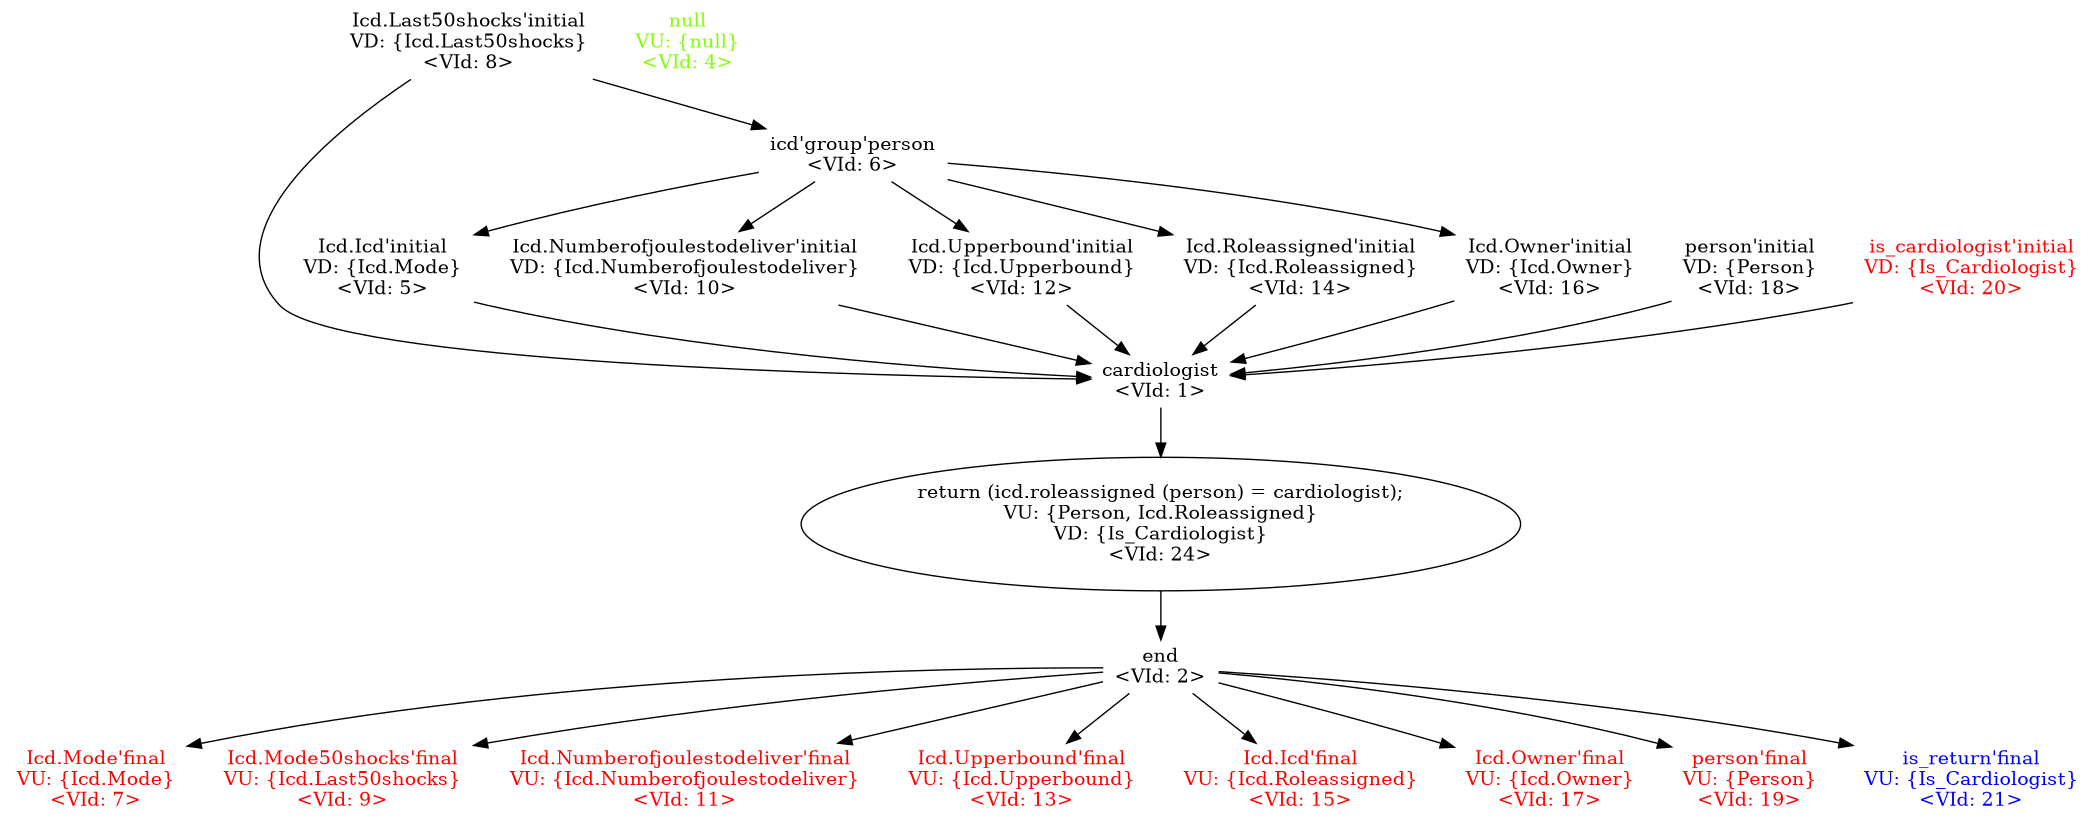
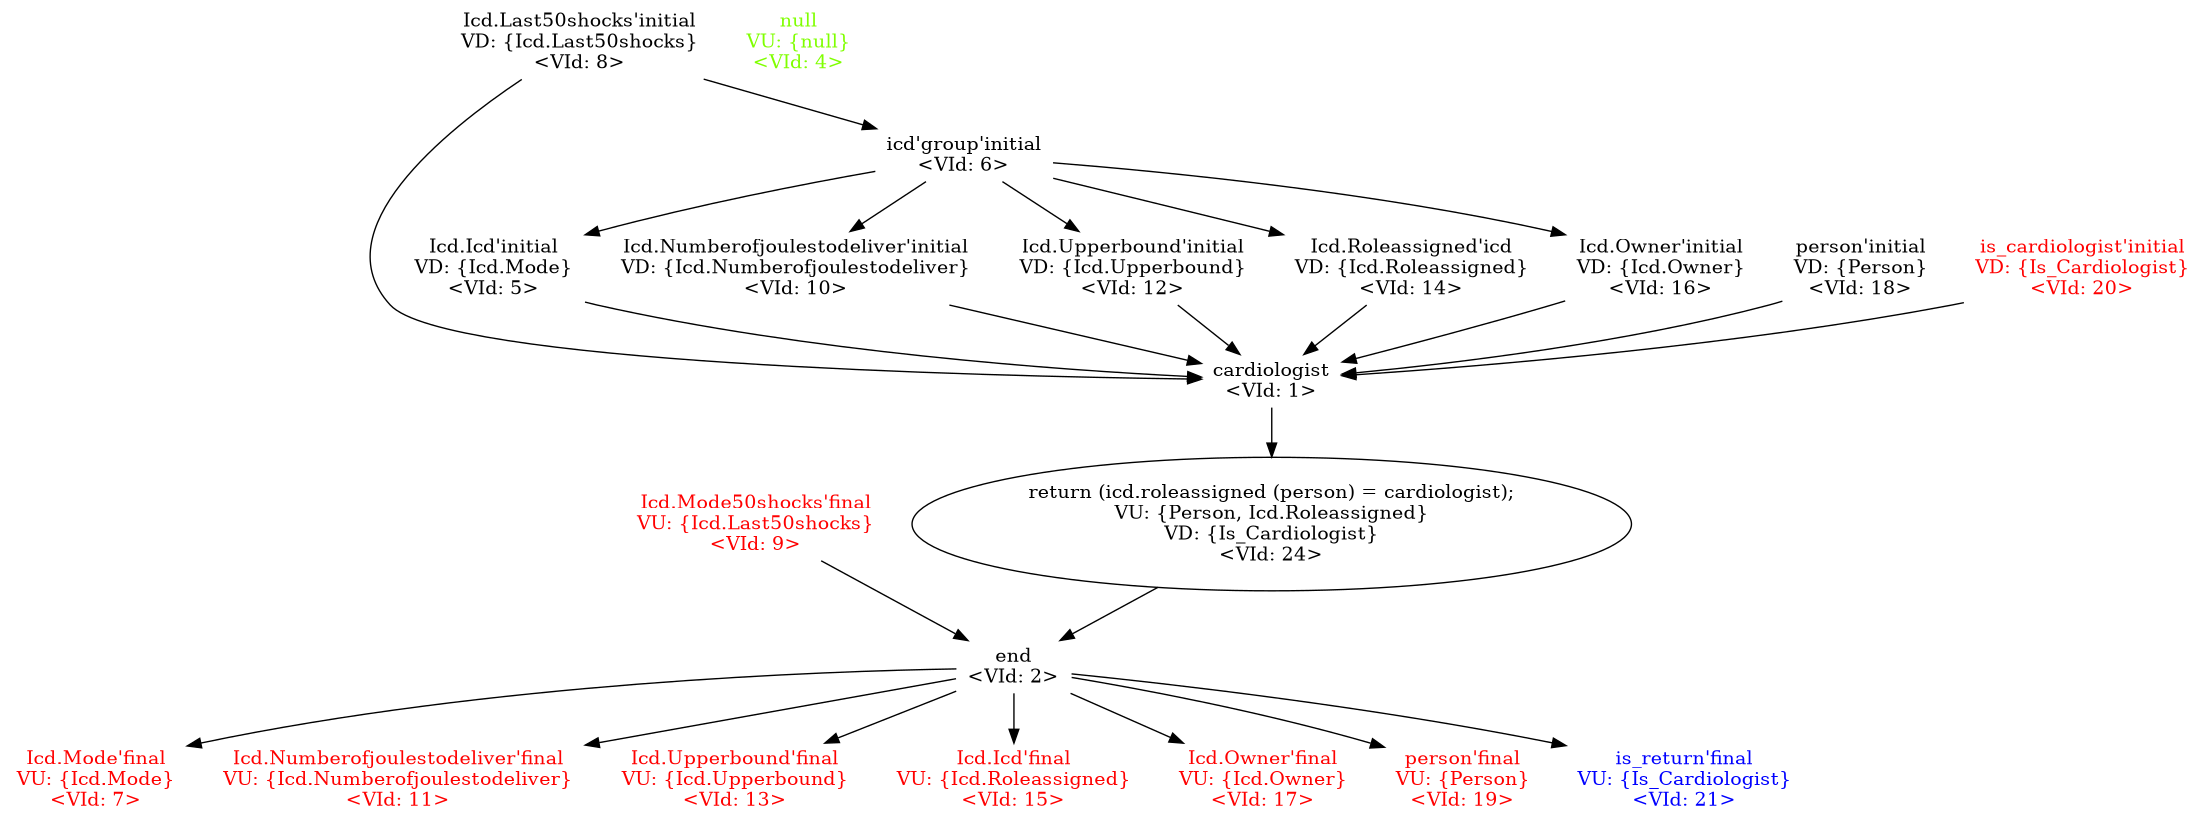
(853, 155) -> (964, 155)
(1301, 268) -> (1412, 268)
(794, 700) -> (888, 597)
